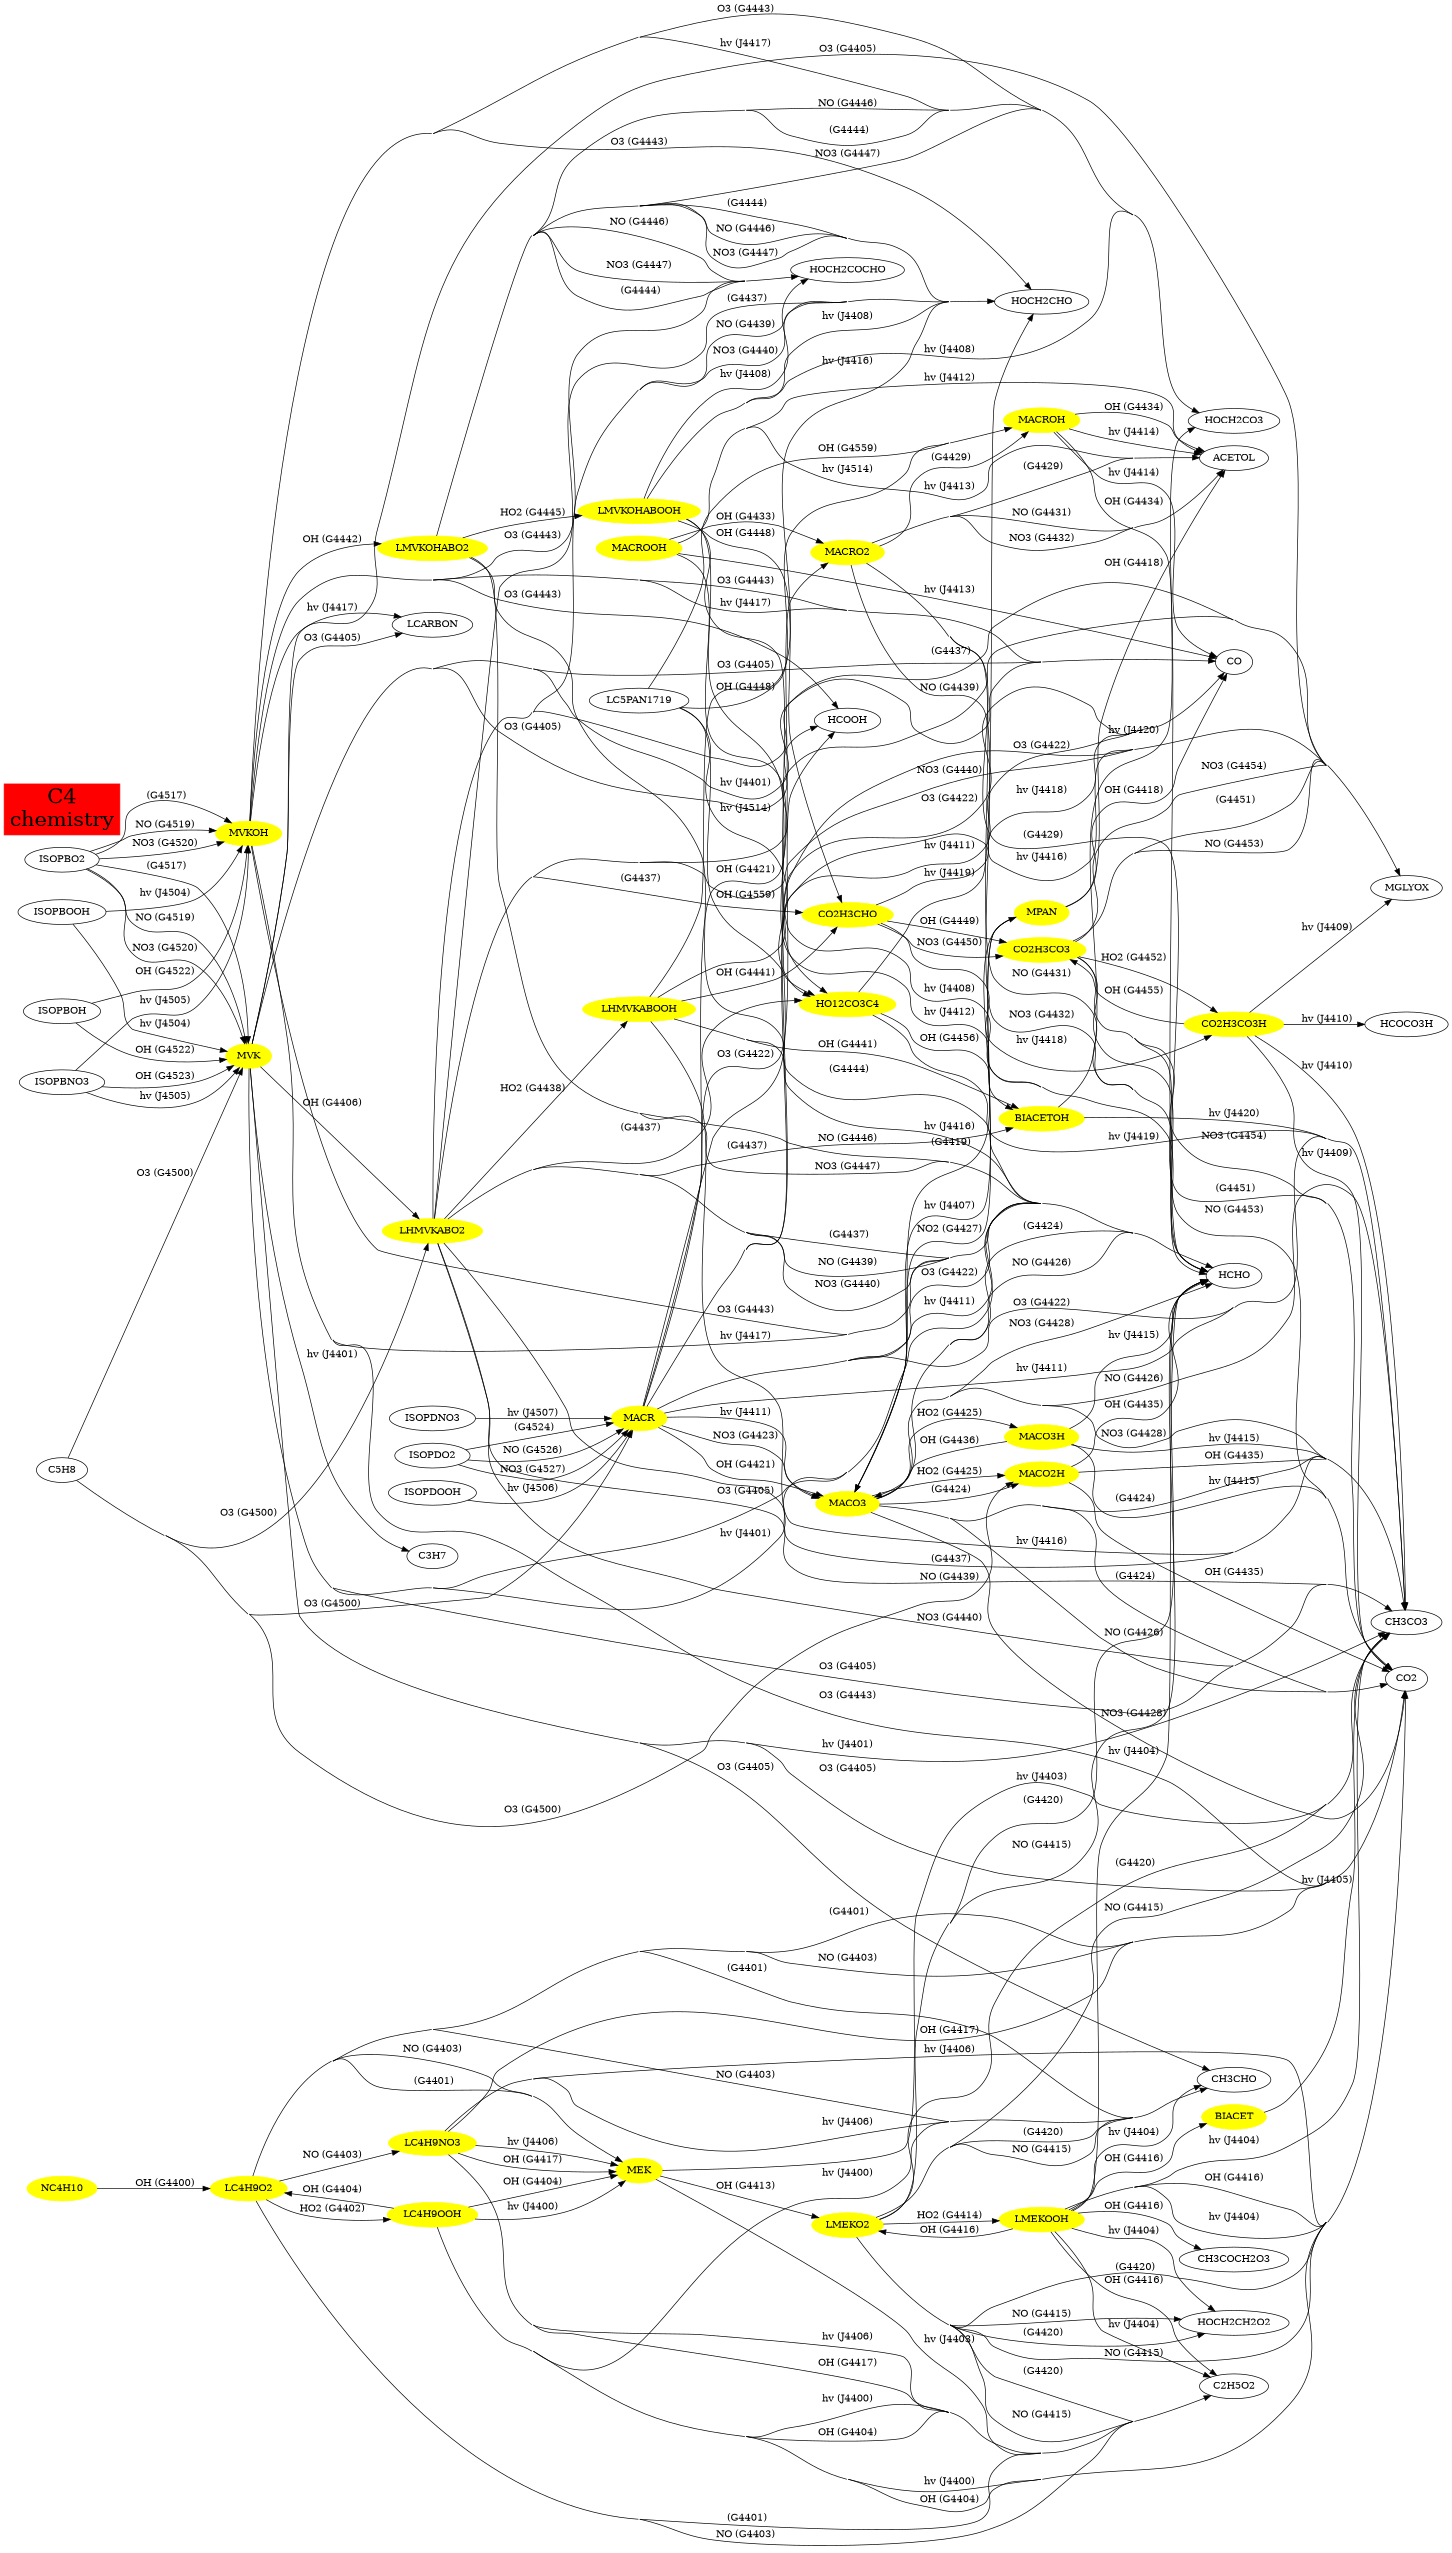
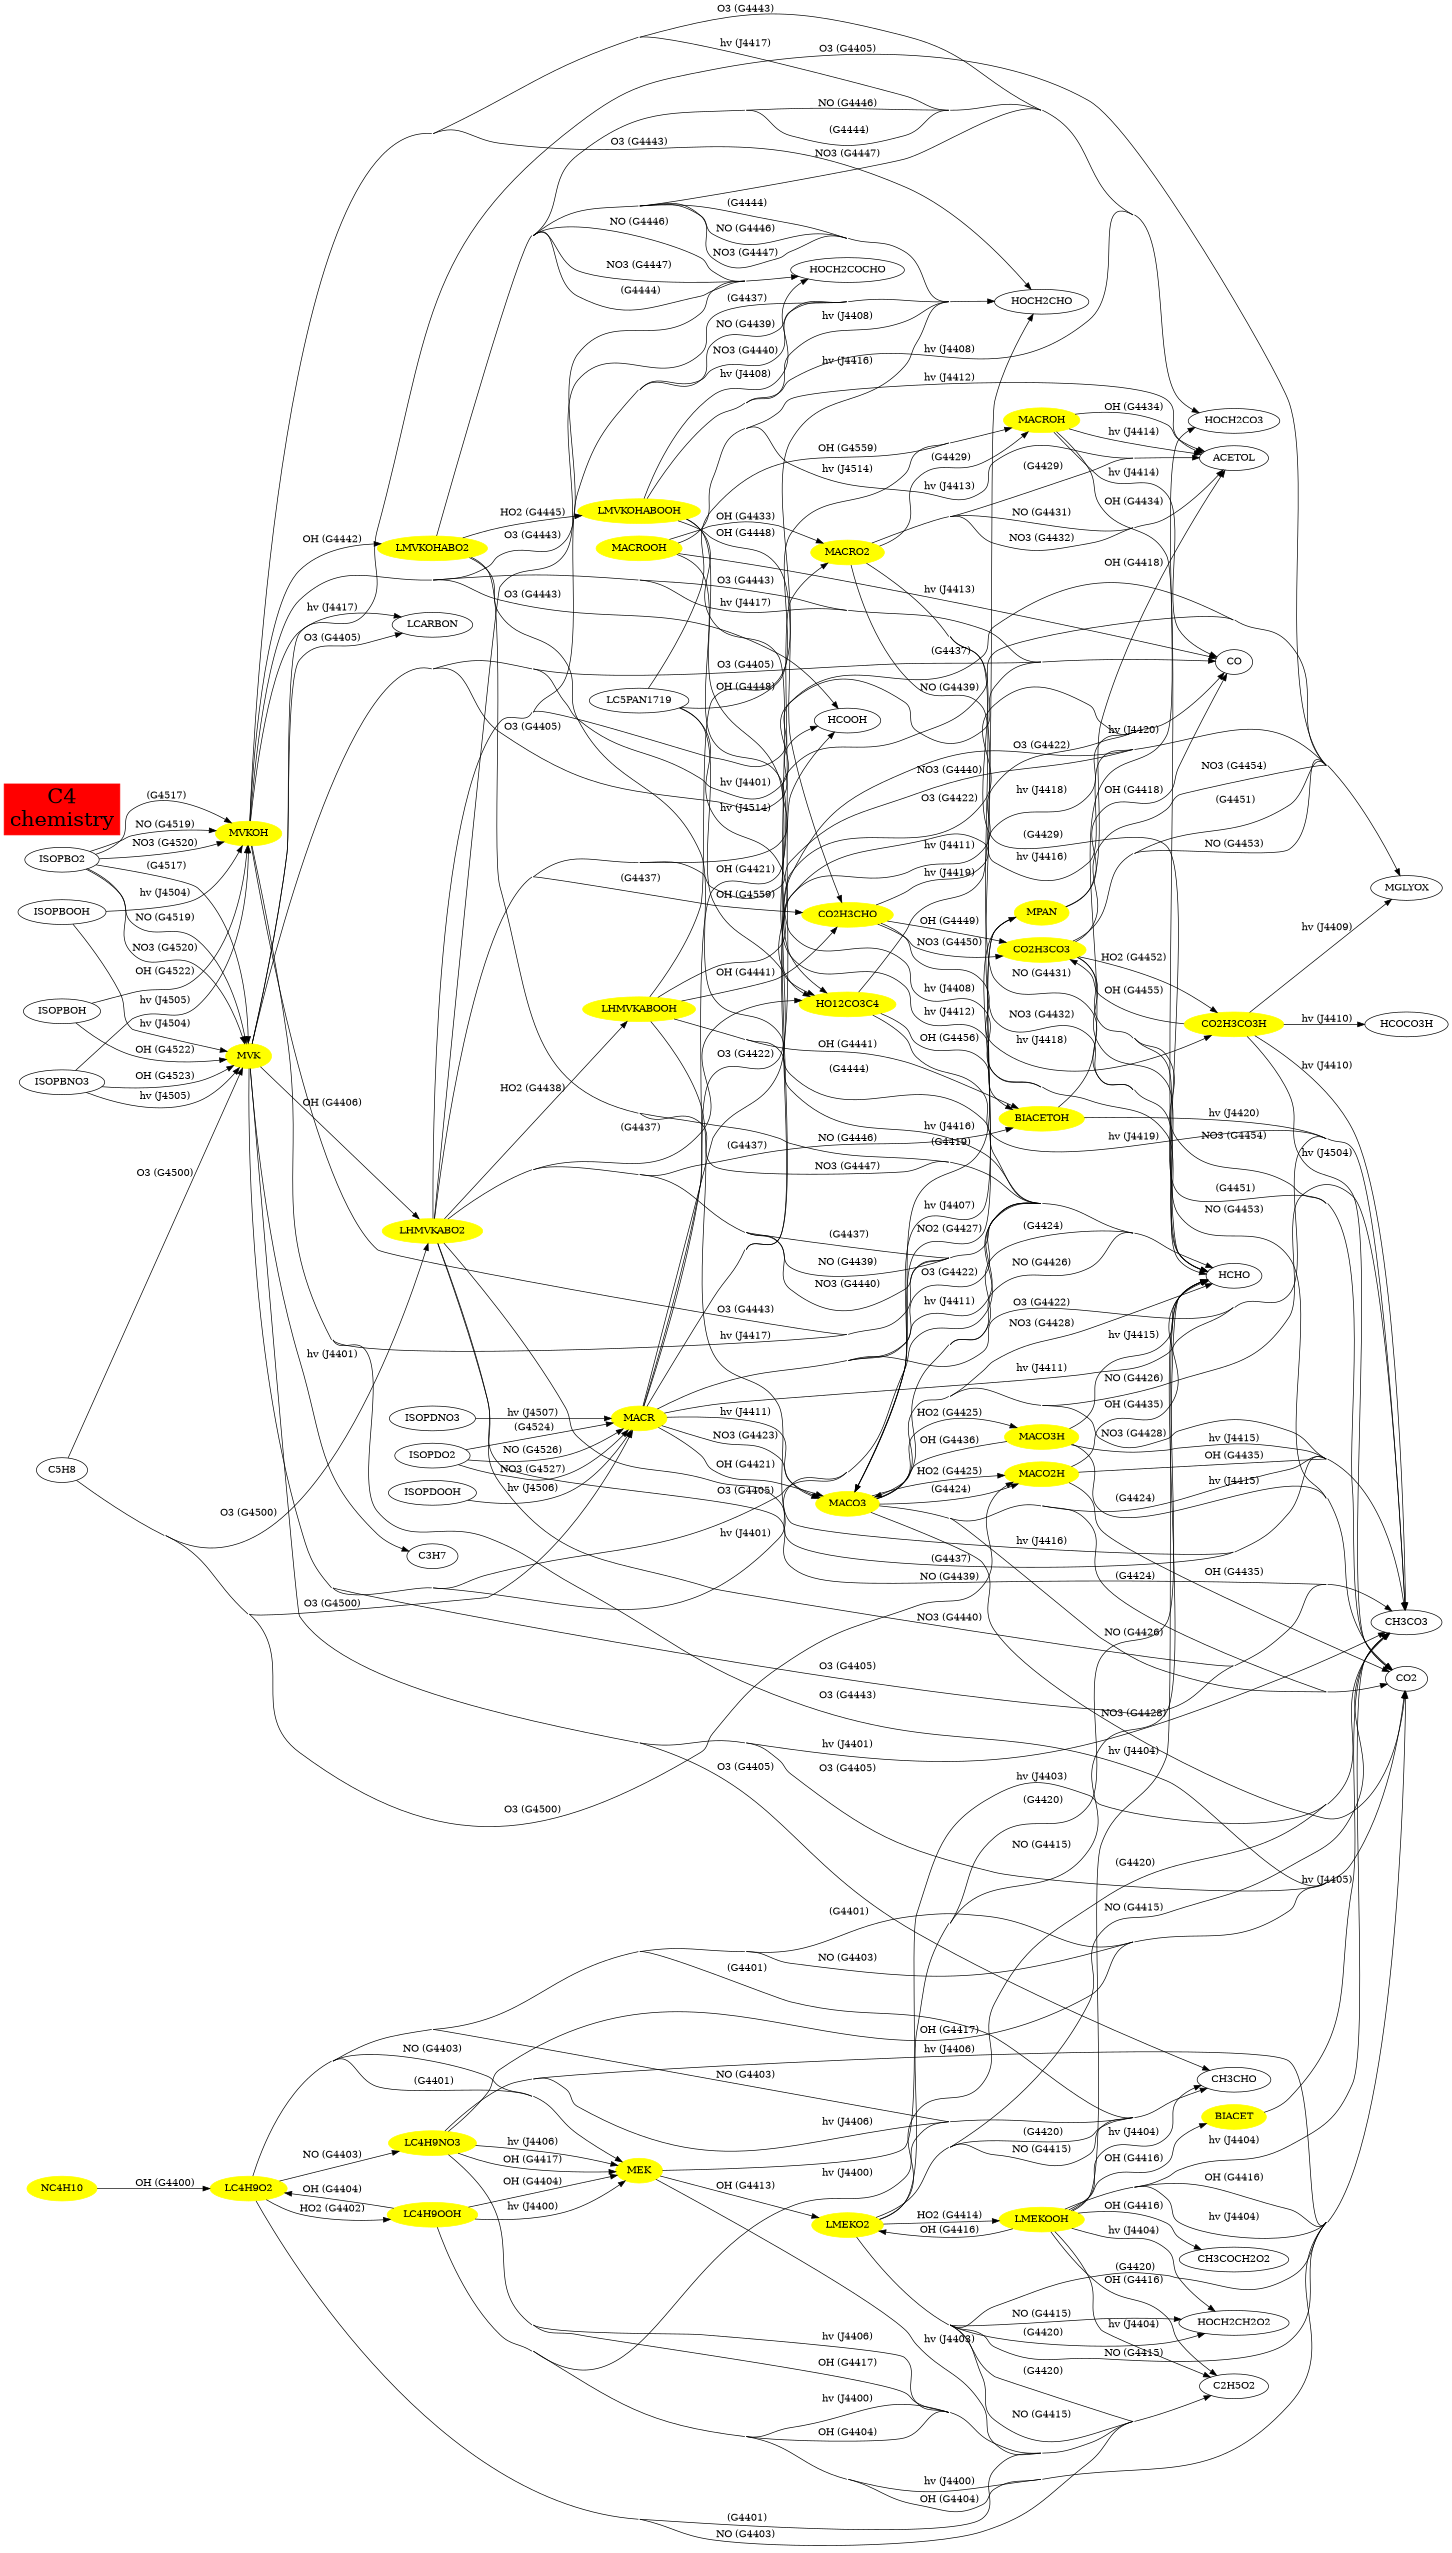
(1327, 1154) -> (1327, 1154)
(1234, 2260) -> (1234, 2260)
